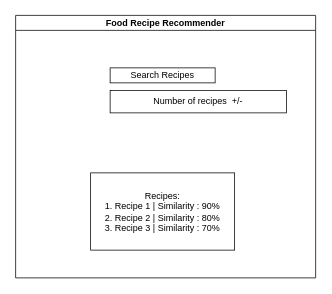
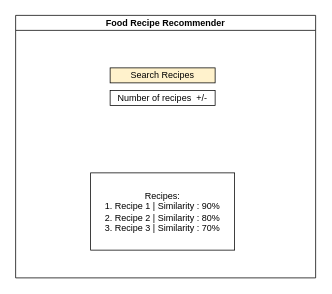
(162, 75) -> (162, 75)
(198, 102) -> (162, 98)
